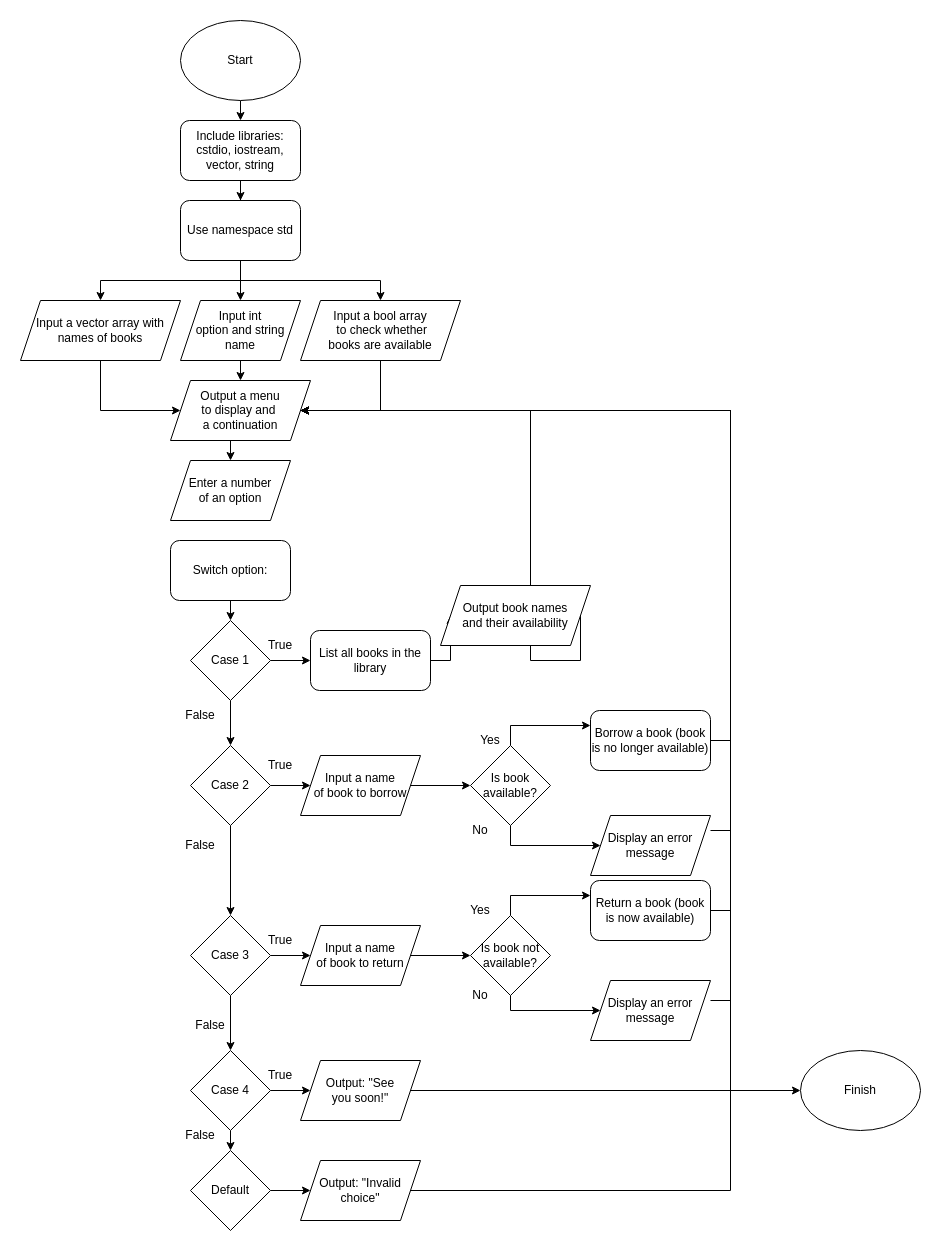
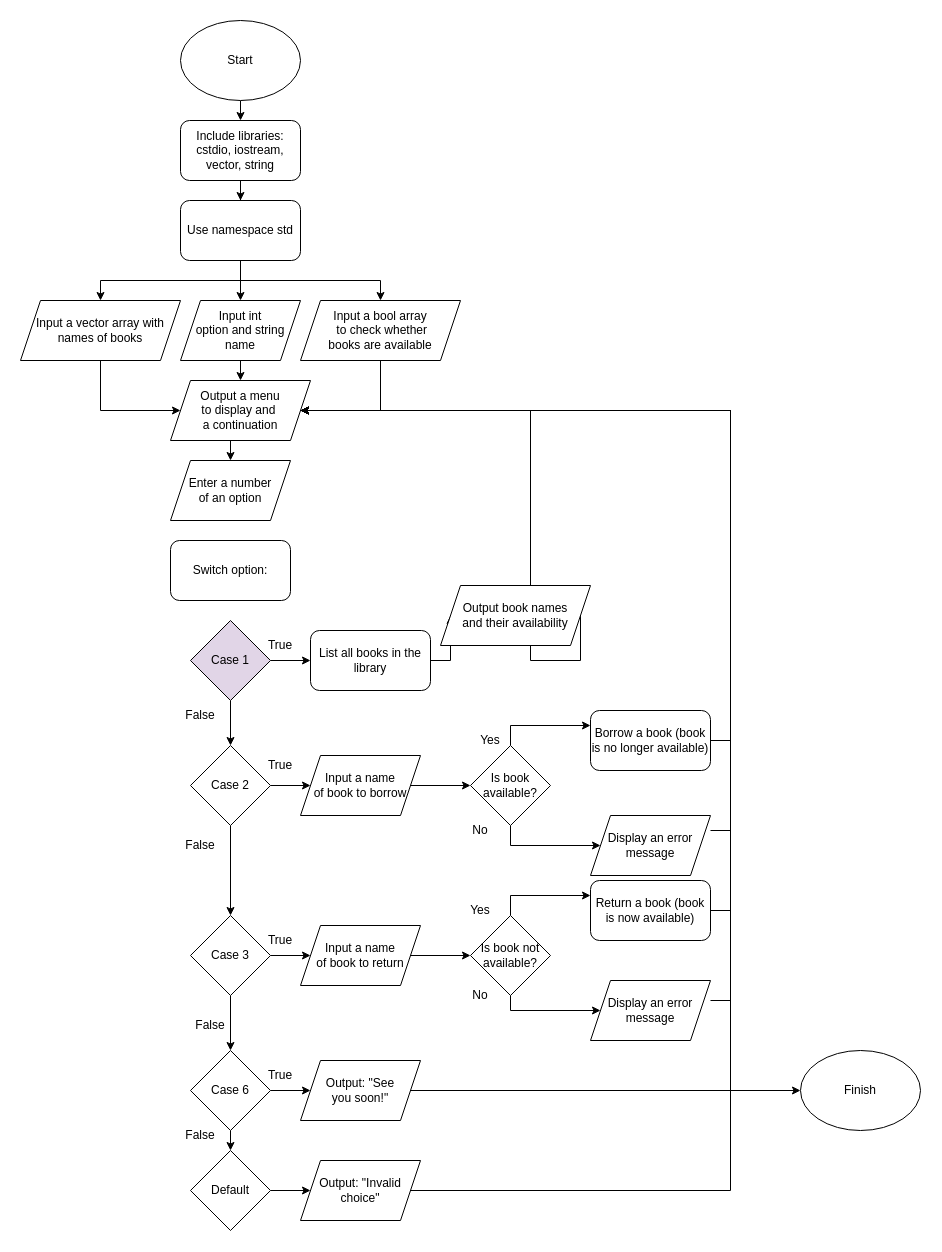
(231, 607) -> none
(231, 661) -> (231, 661)
(231, 1091) -> (231, 1091)
